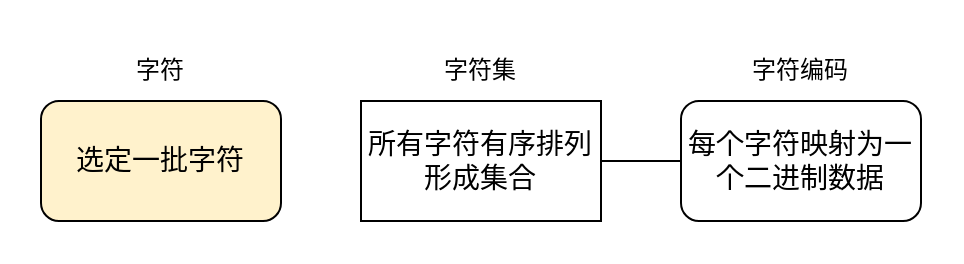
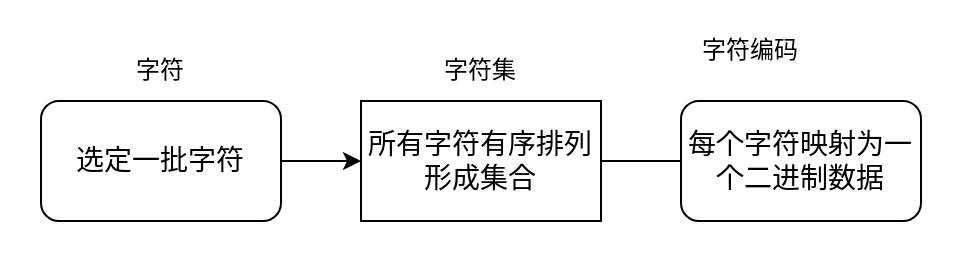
(801, 71) -> (751, 51)
(161, 161) -> (161, 161)
none -> (314, 161)
